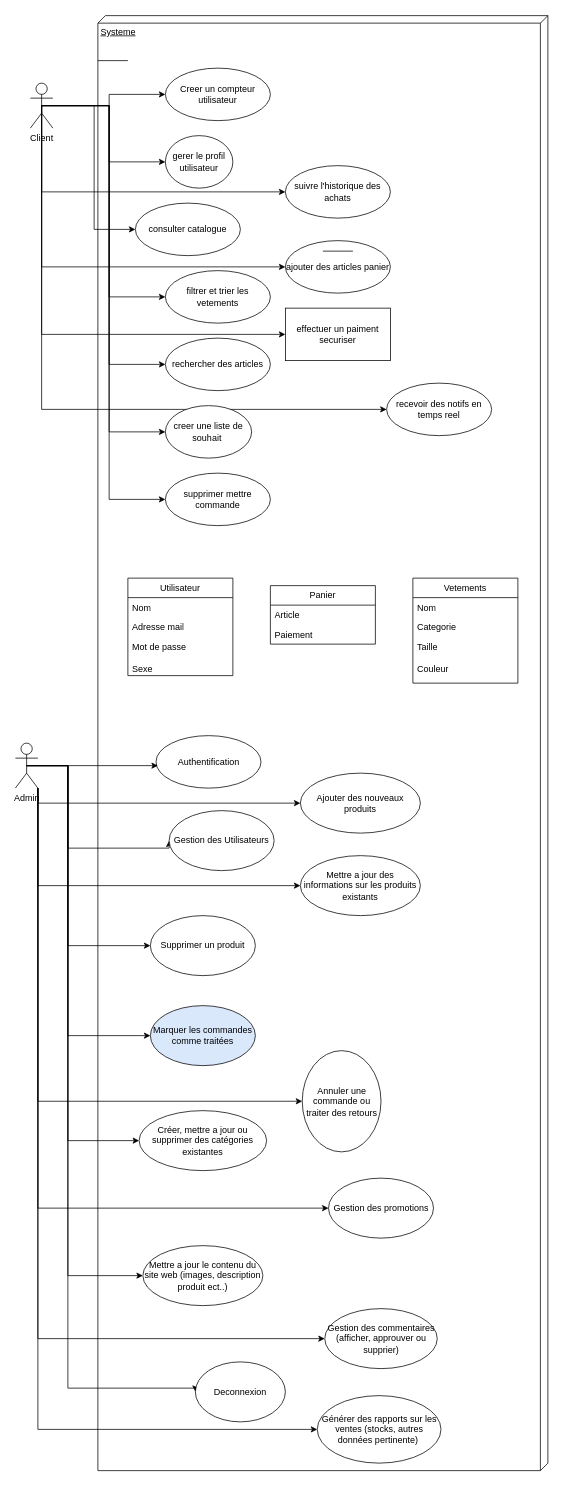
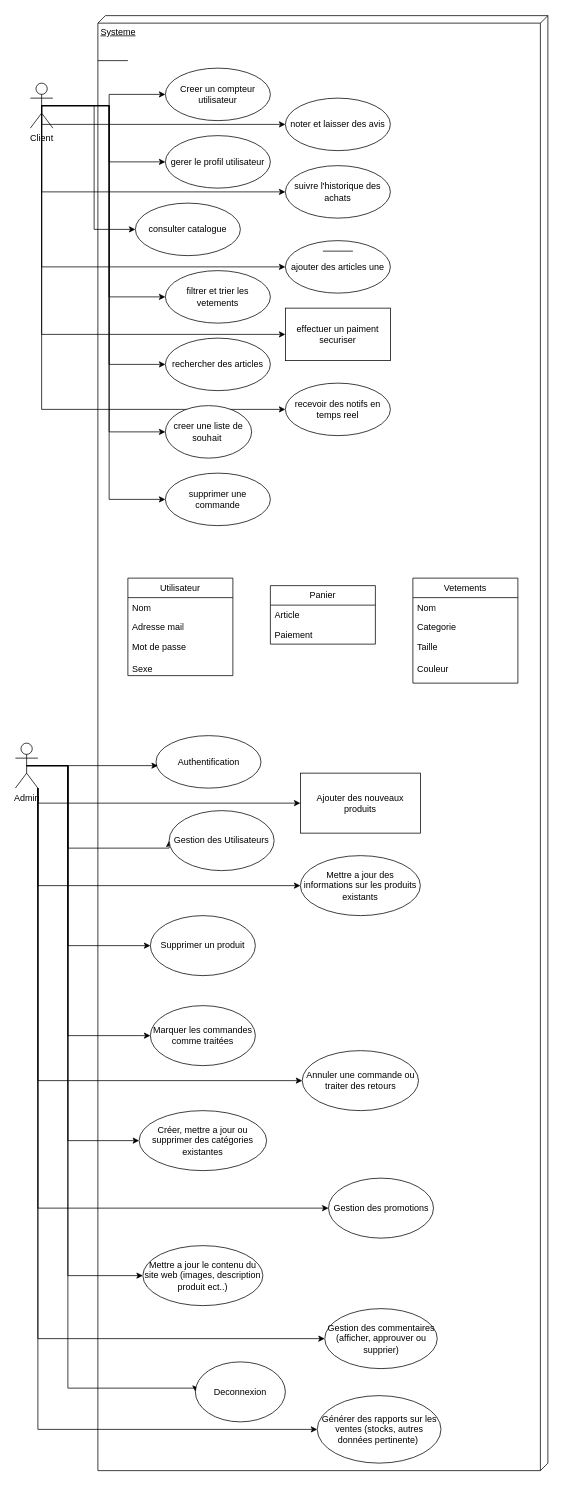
none -> (161, 124)
none -> (338, 124)
(199, 162) -> (218, 162)
(338, 267) -> (338, 267)
(439, 409) -> (338, 409)
(218, 499) -> (218, 499)
(360, 803) -> (360, 803)
(203, 1035) -> (203, 1035)
(342, 1101) -> (360, 1080)
